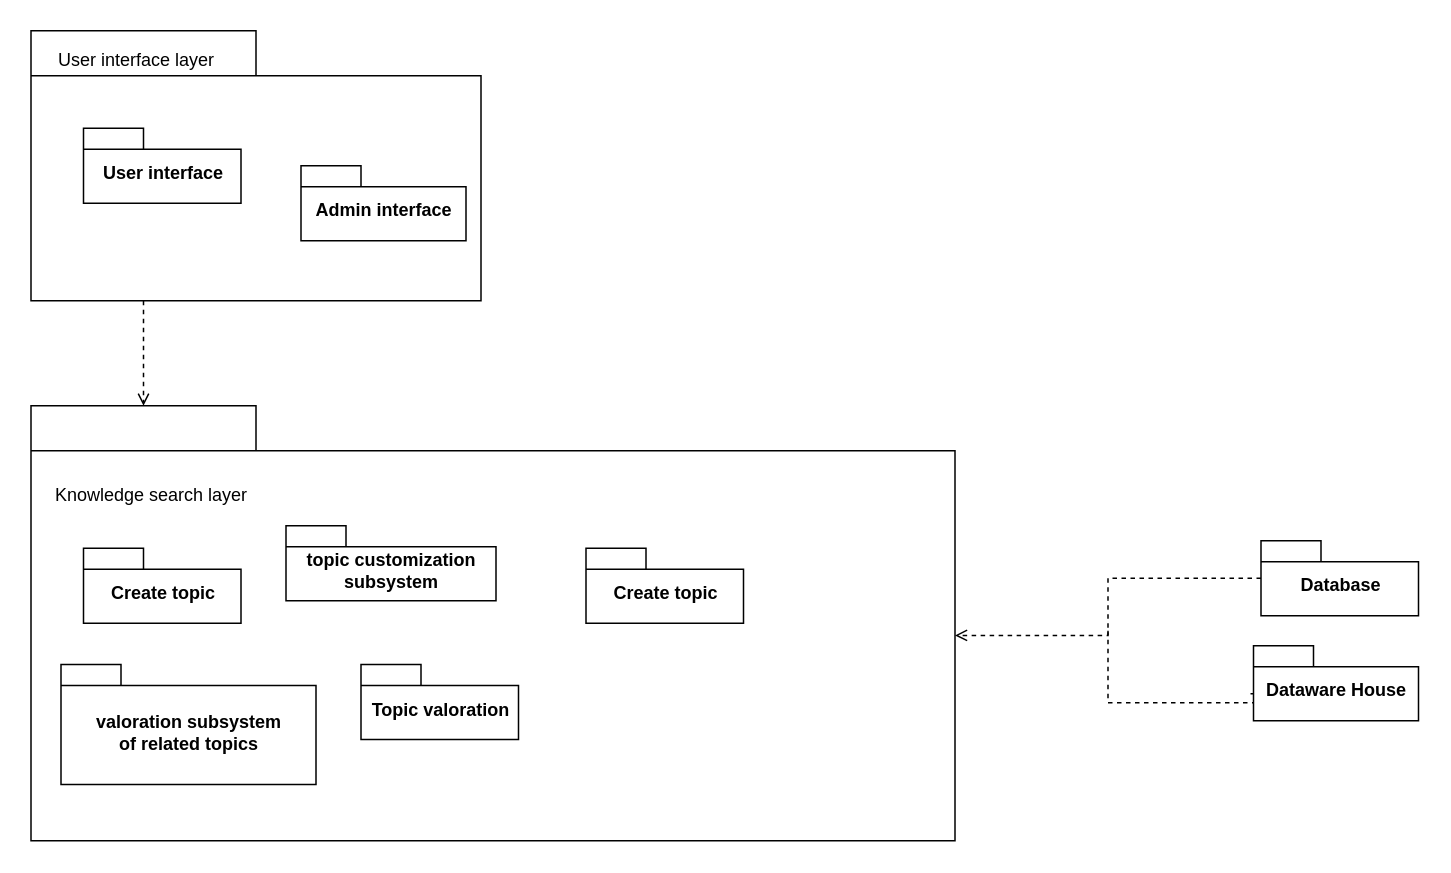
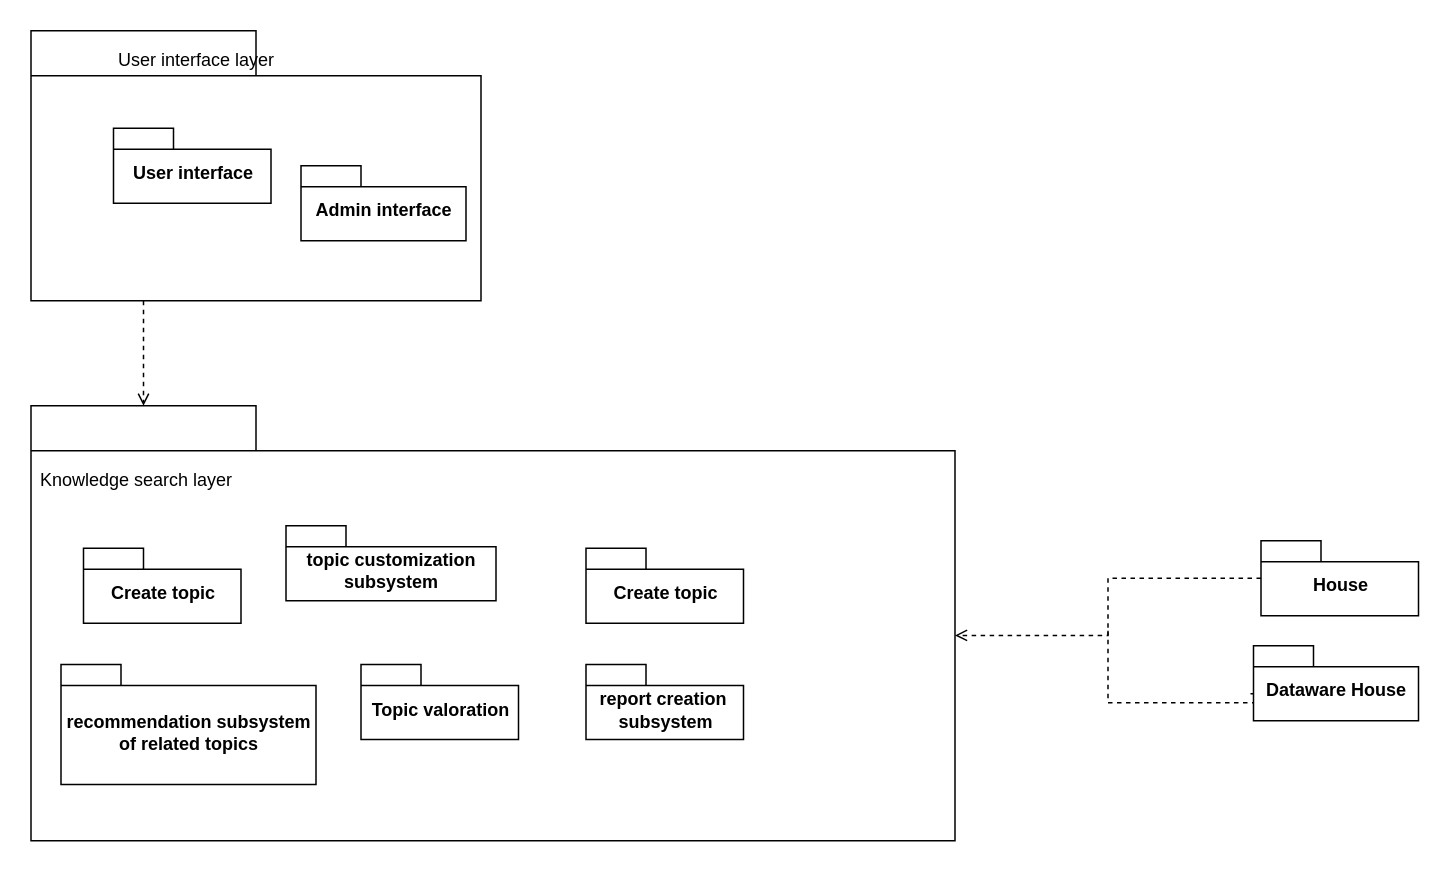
(136, 61) -> (196, 61)
(162, 166) -> (192, 166)
(151, 496) -> (136, 481)
(1341, 586) -> (1341, 586)
none -> (665, 702)
(189, 733) -> (189, 733)
